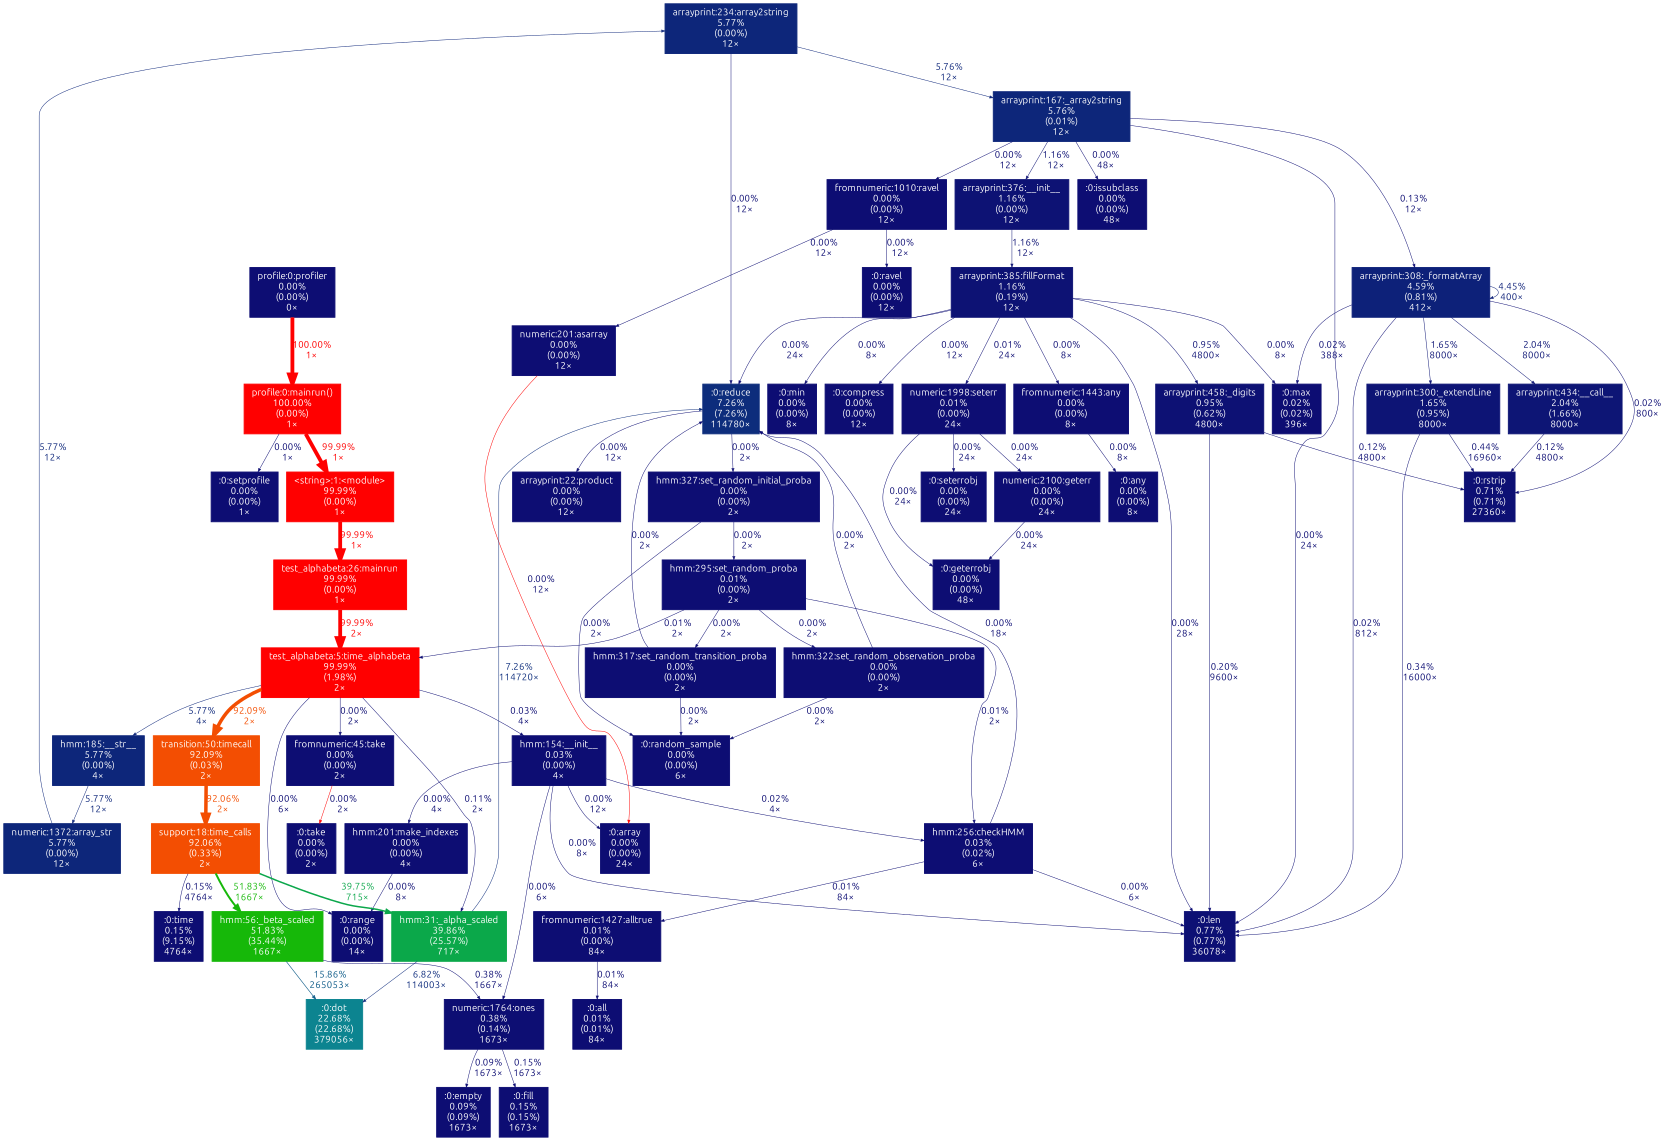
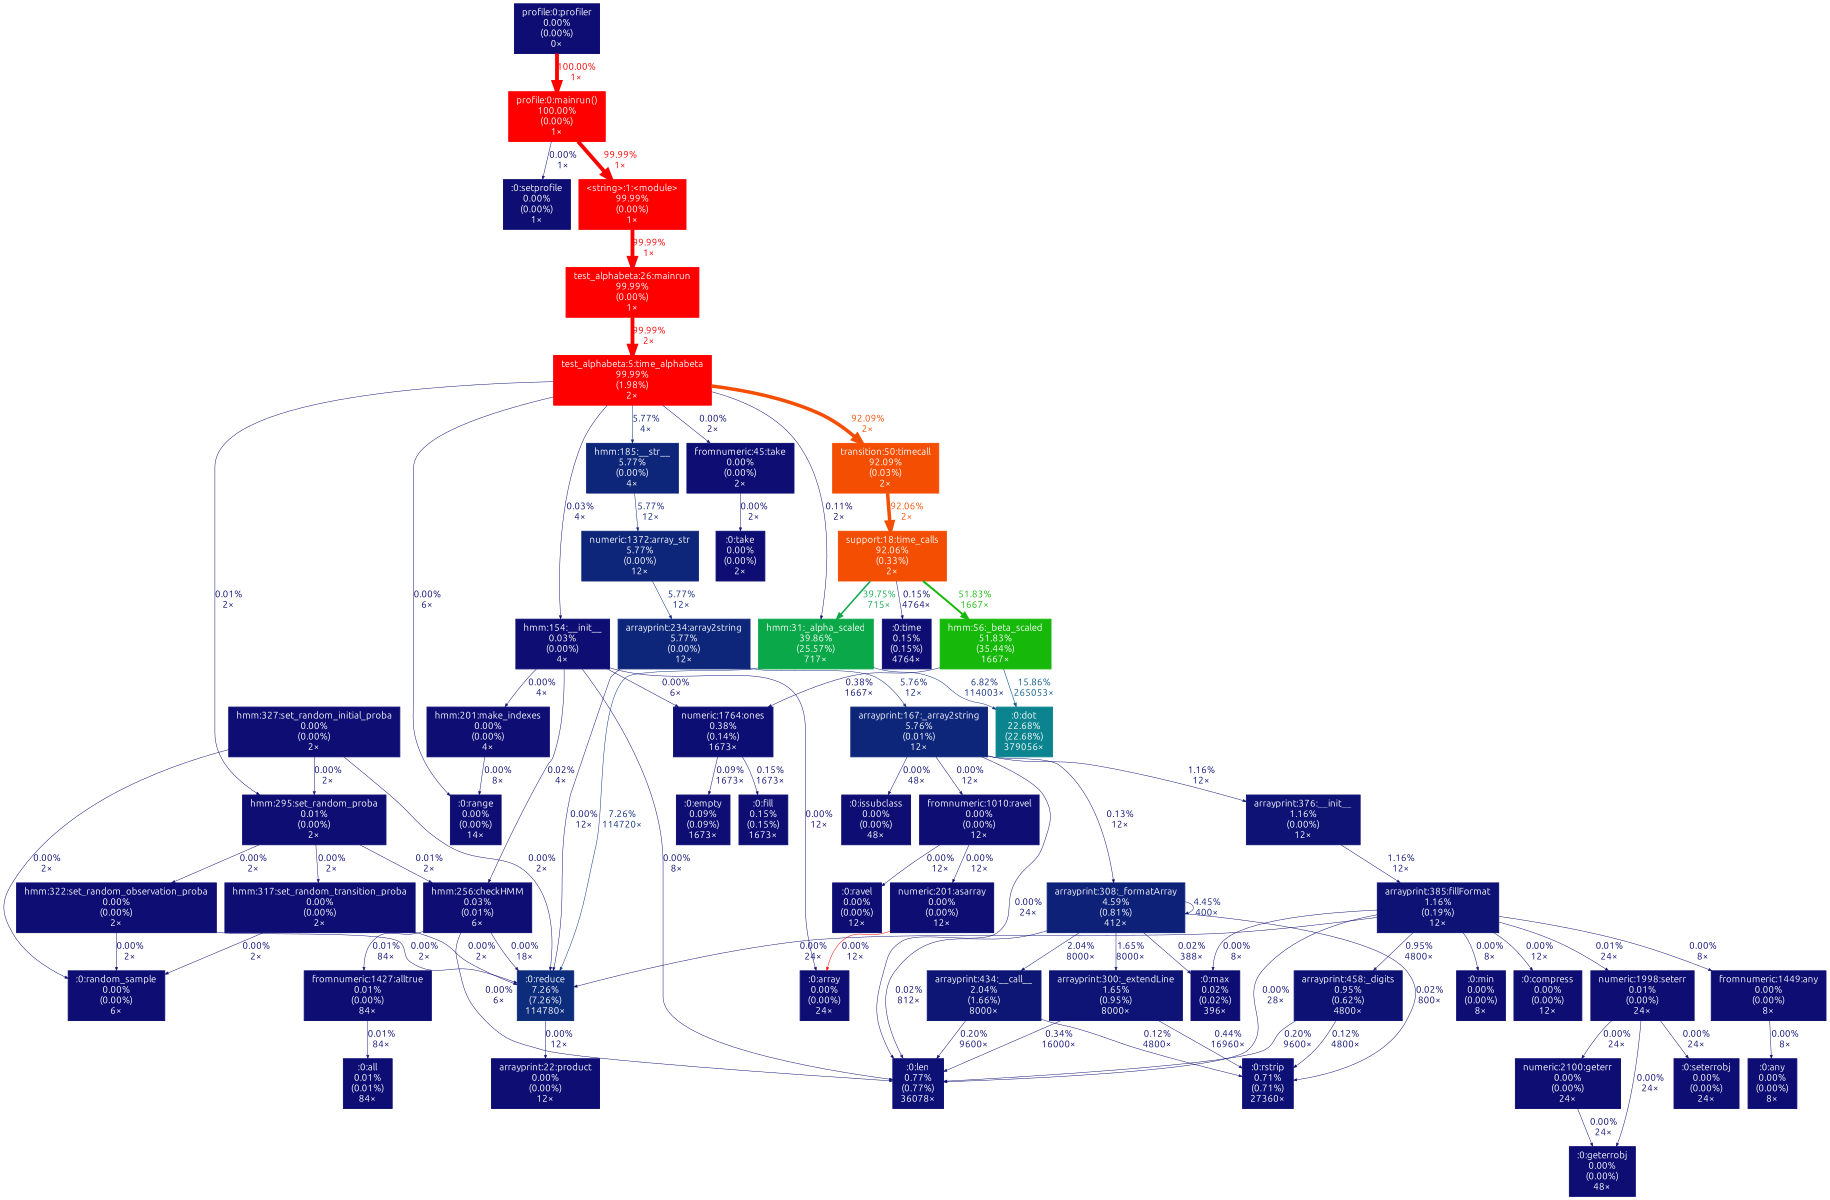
(1071, 409) -> (1769, 996)
(732, 451) -> (470, 855)
(556, 646) -> (219, 457)
(326, 803) -> (740, 510)
(978, 849) -> (478, 908)
(179, 936) -> (907, 644)
none -> (952, 1038)
